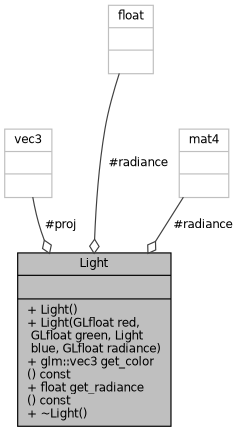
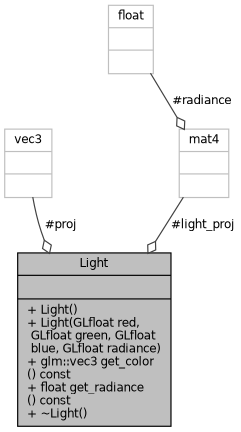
(101, 155) -> (164, 95)
(202, 225) -> (202, 225)
(85, 336) -> (91, 336)
